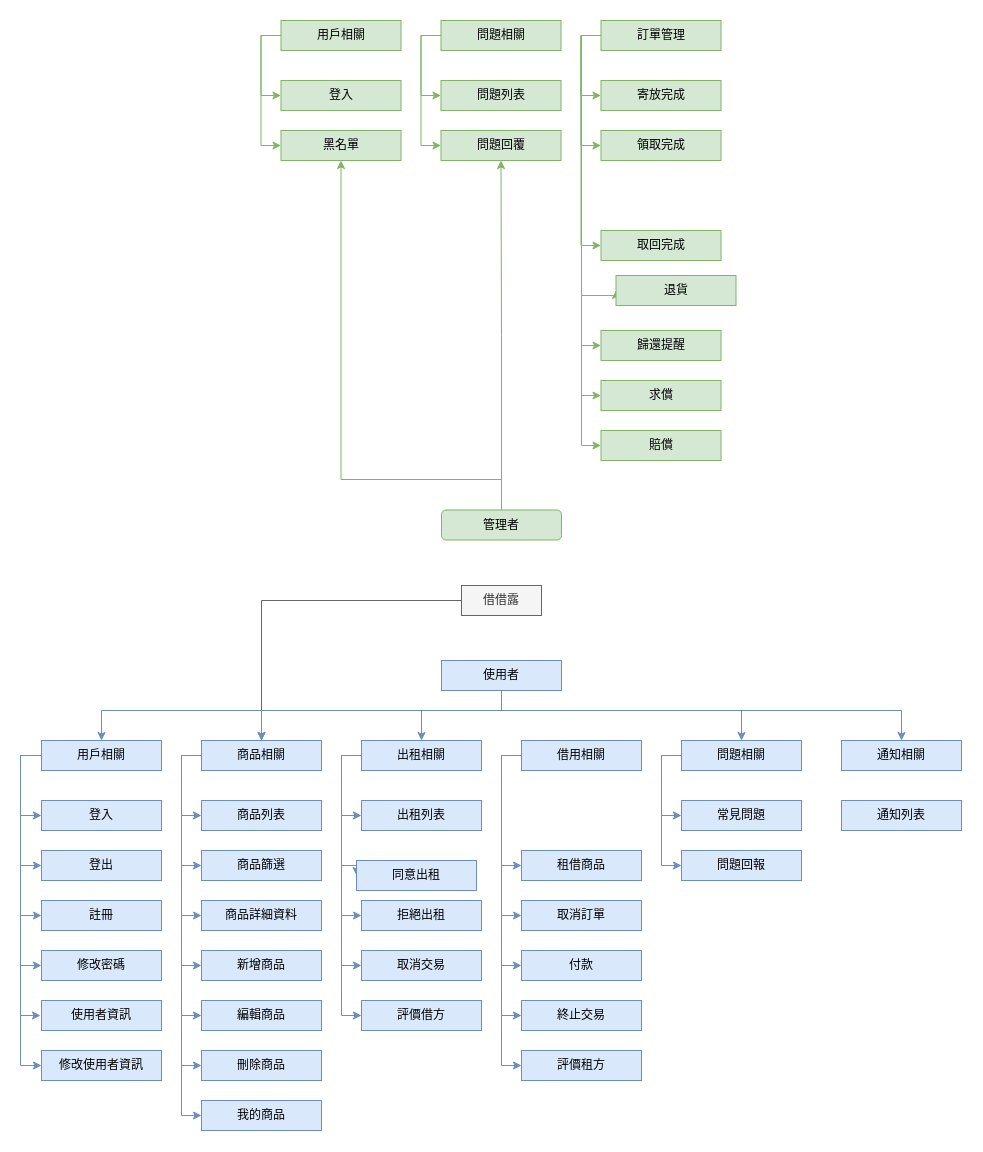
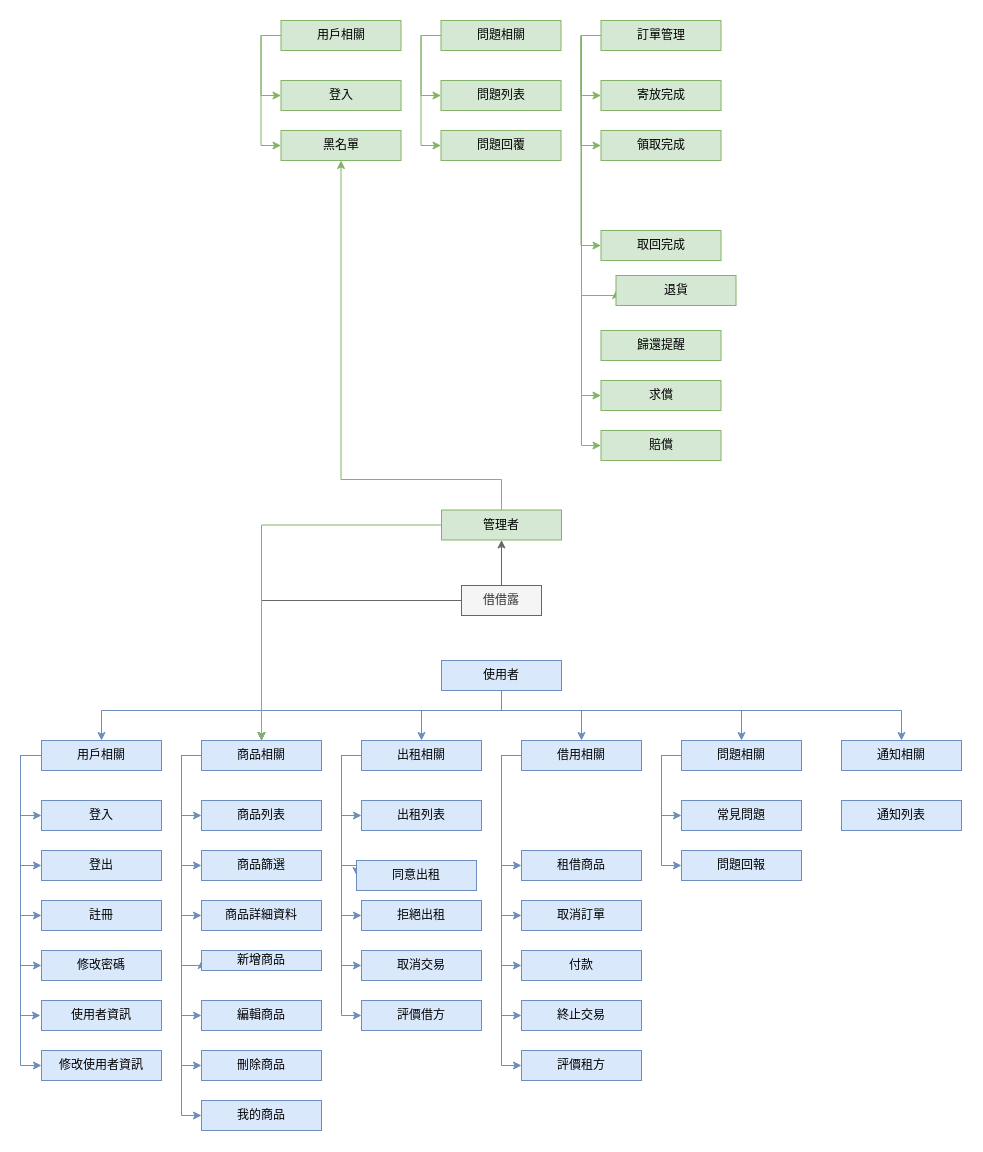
(501, 322) -> (316, 525)
(589, 346) -> none
(502, 525) -> (502, 525)
none -> (502, 566)
none -> (582, 723)
(262, 966) -> (262, 961)
